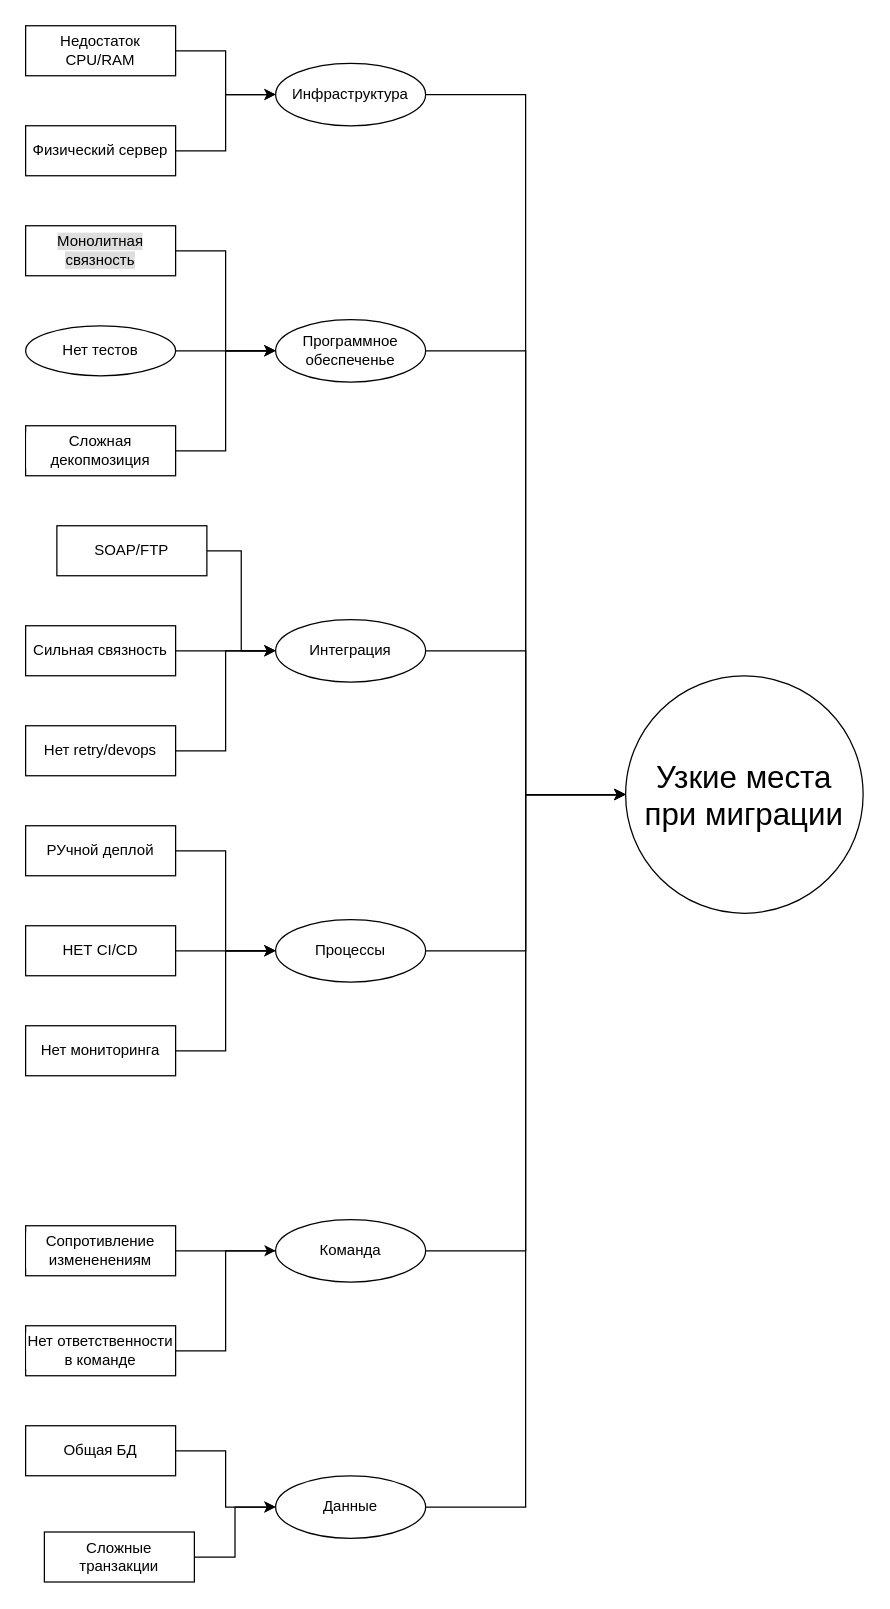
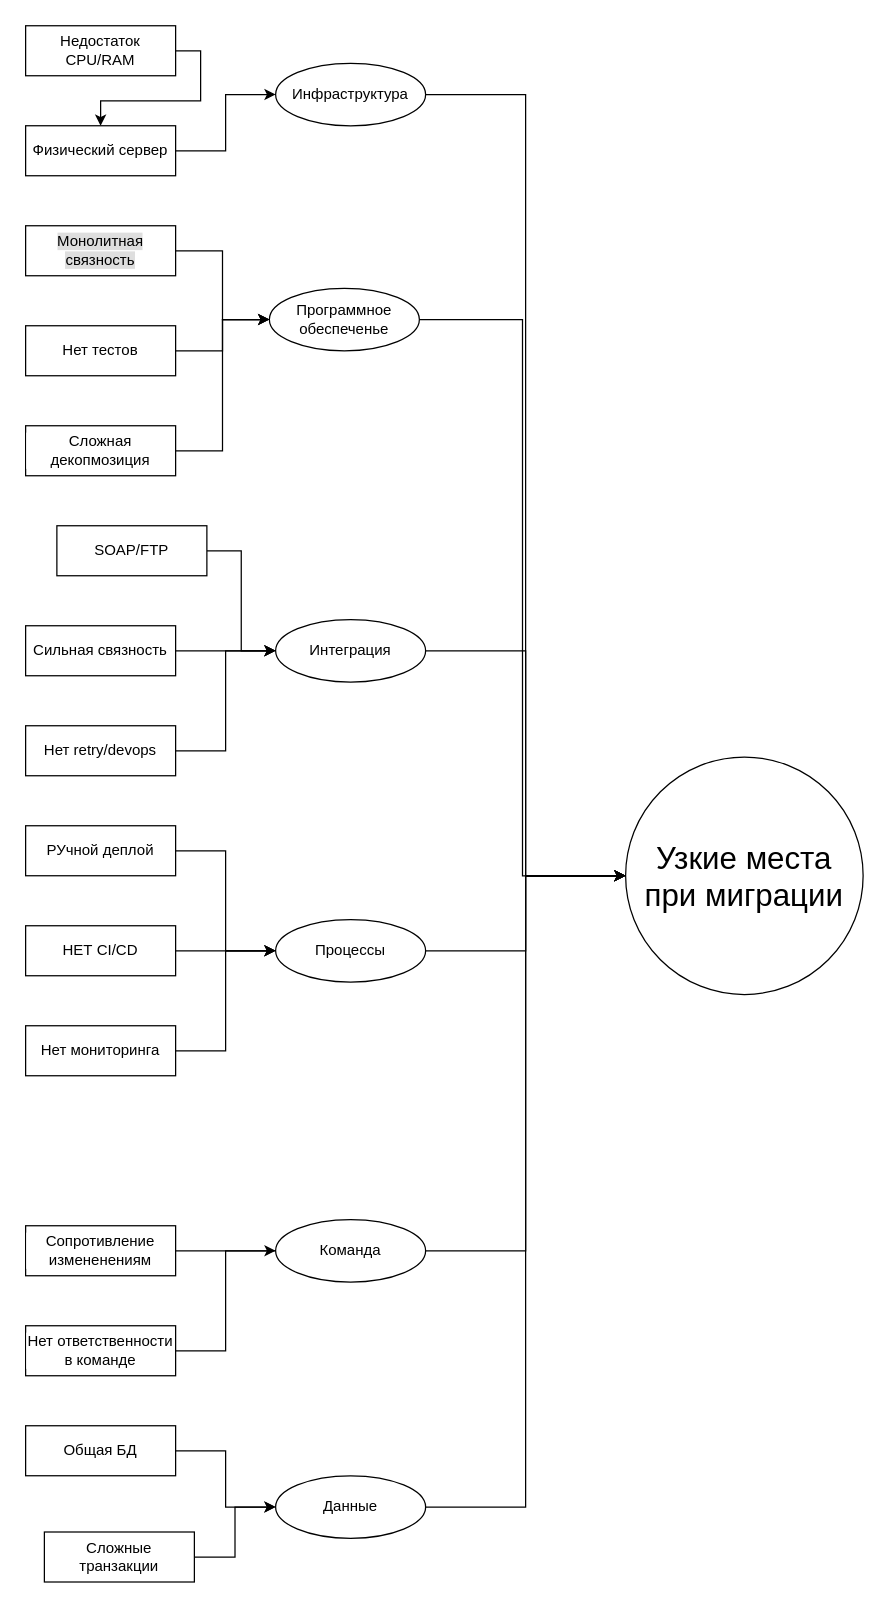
(226, 57) -> (169, 101)
(101, 351) -> (101, 351)
(351, 351) -> (344, 319)
(744, 794) -> (744, 876)
